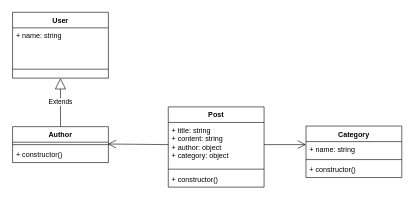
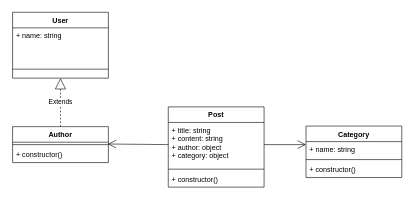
(60, 108) -> (60, 108)
